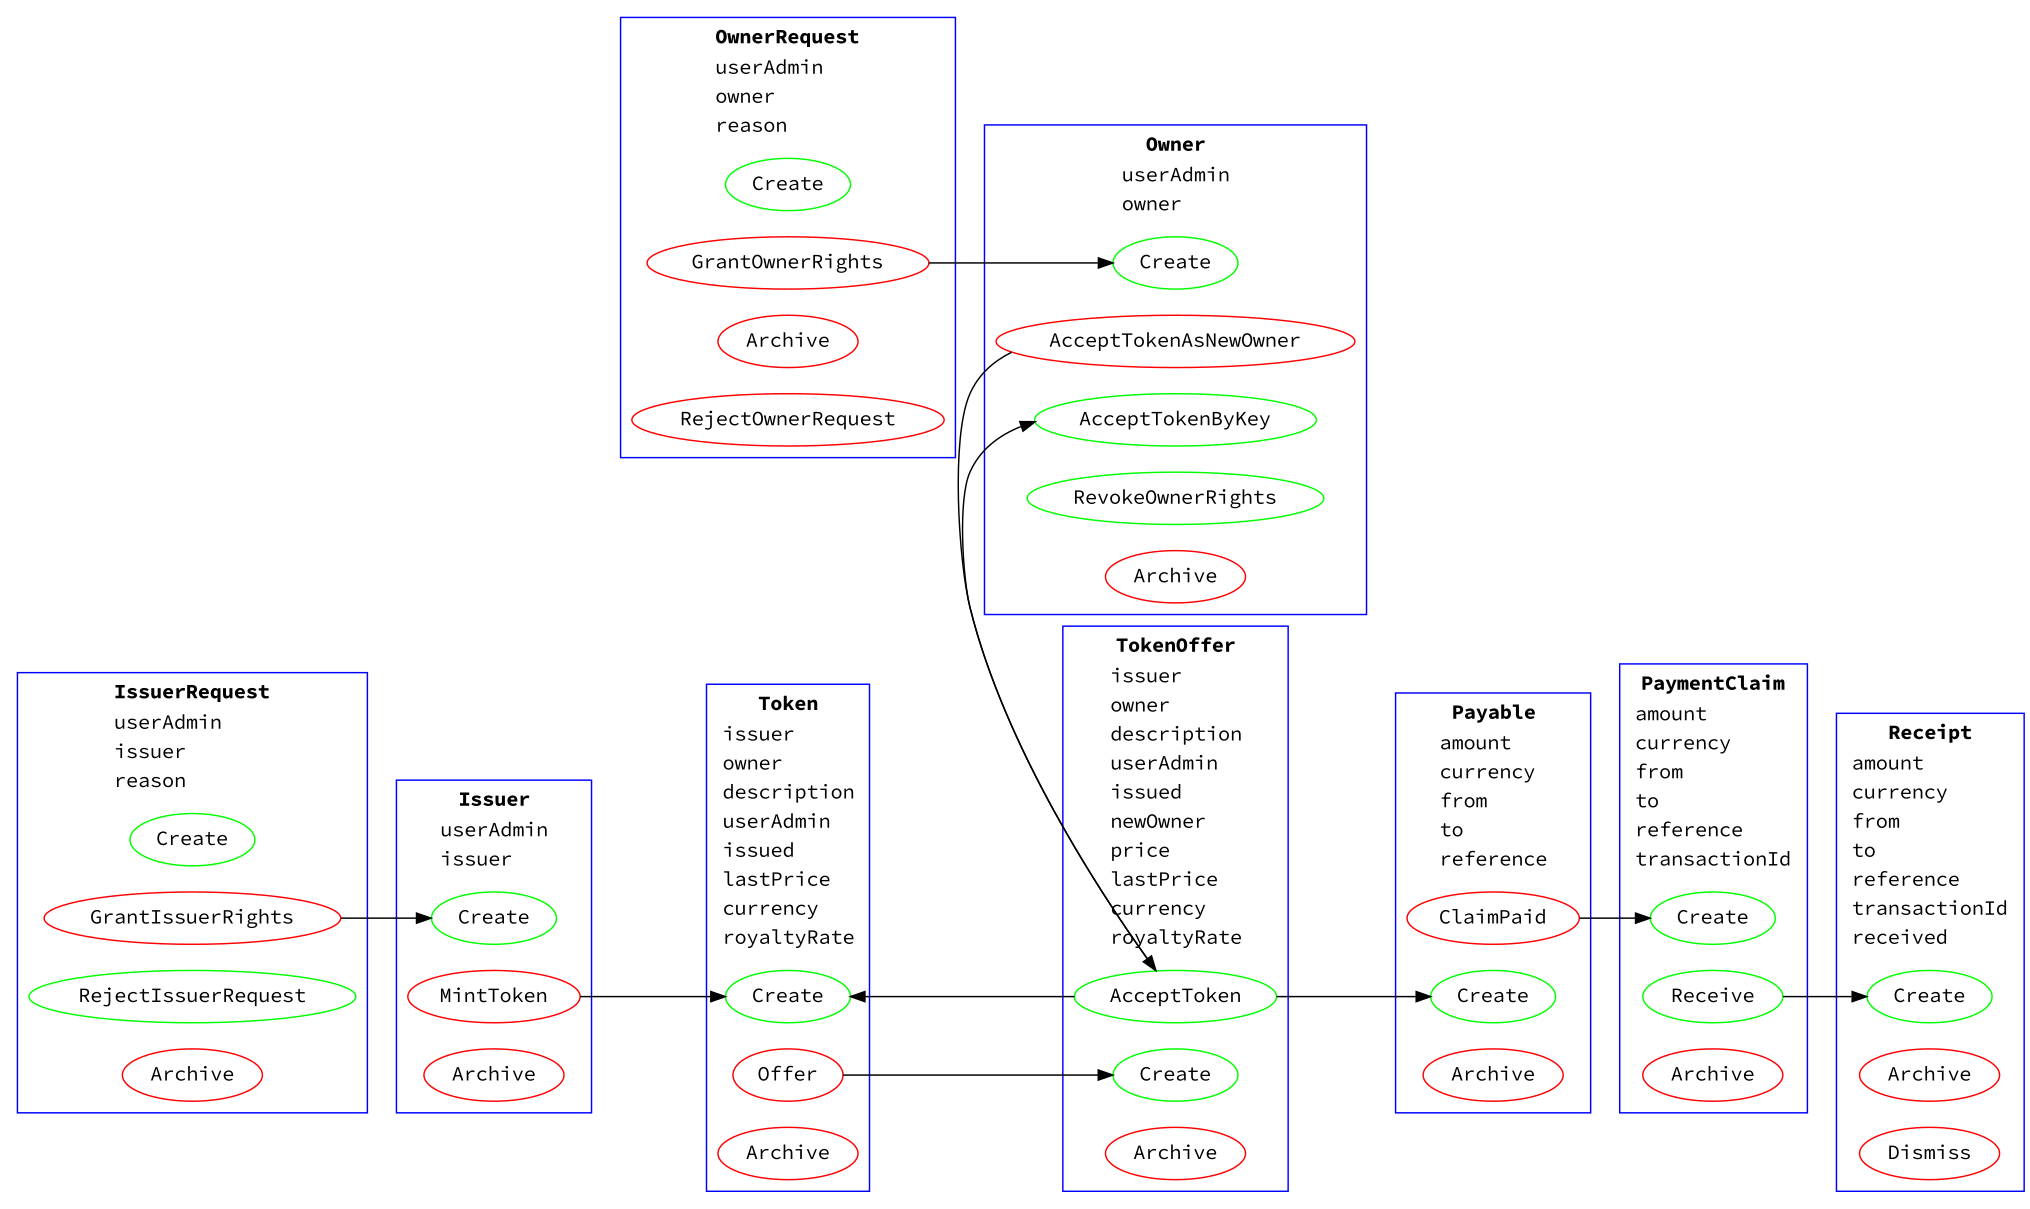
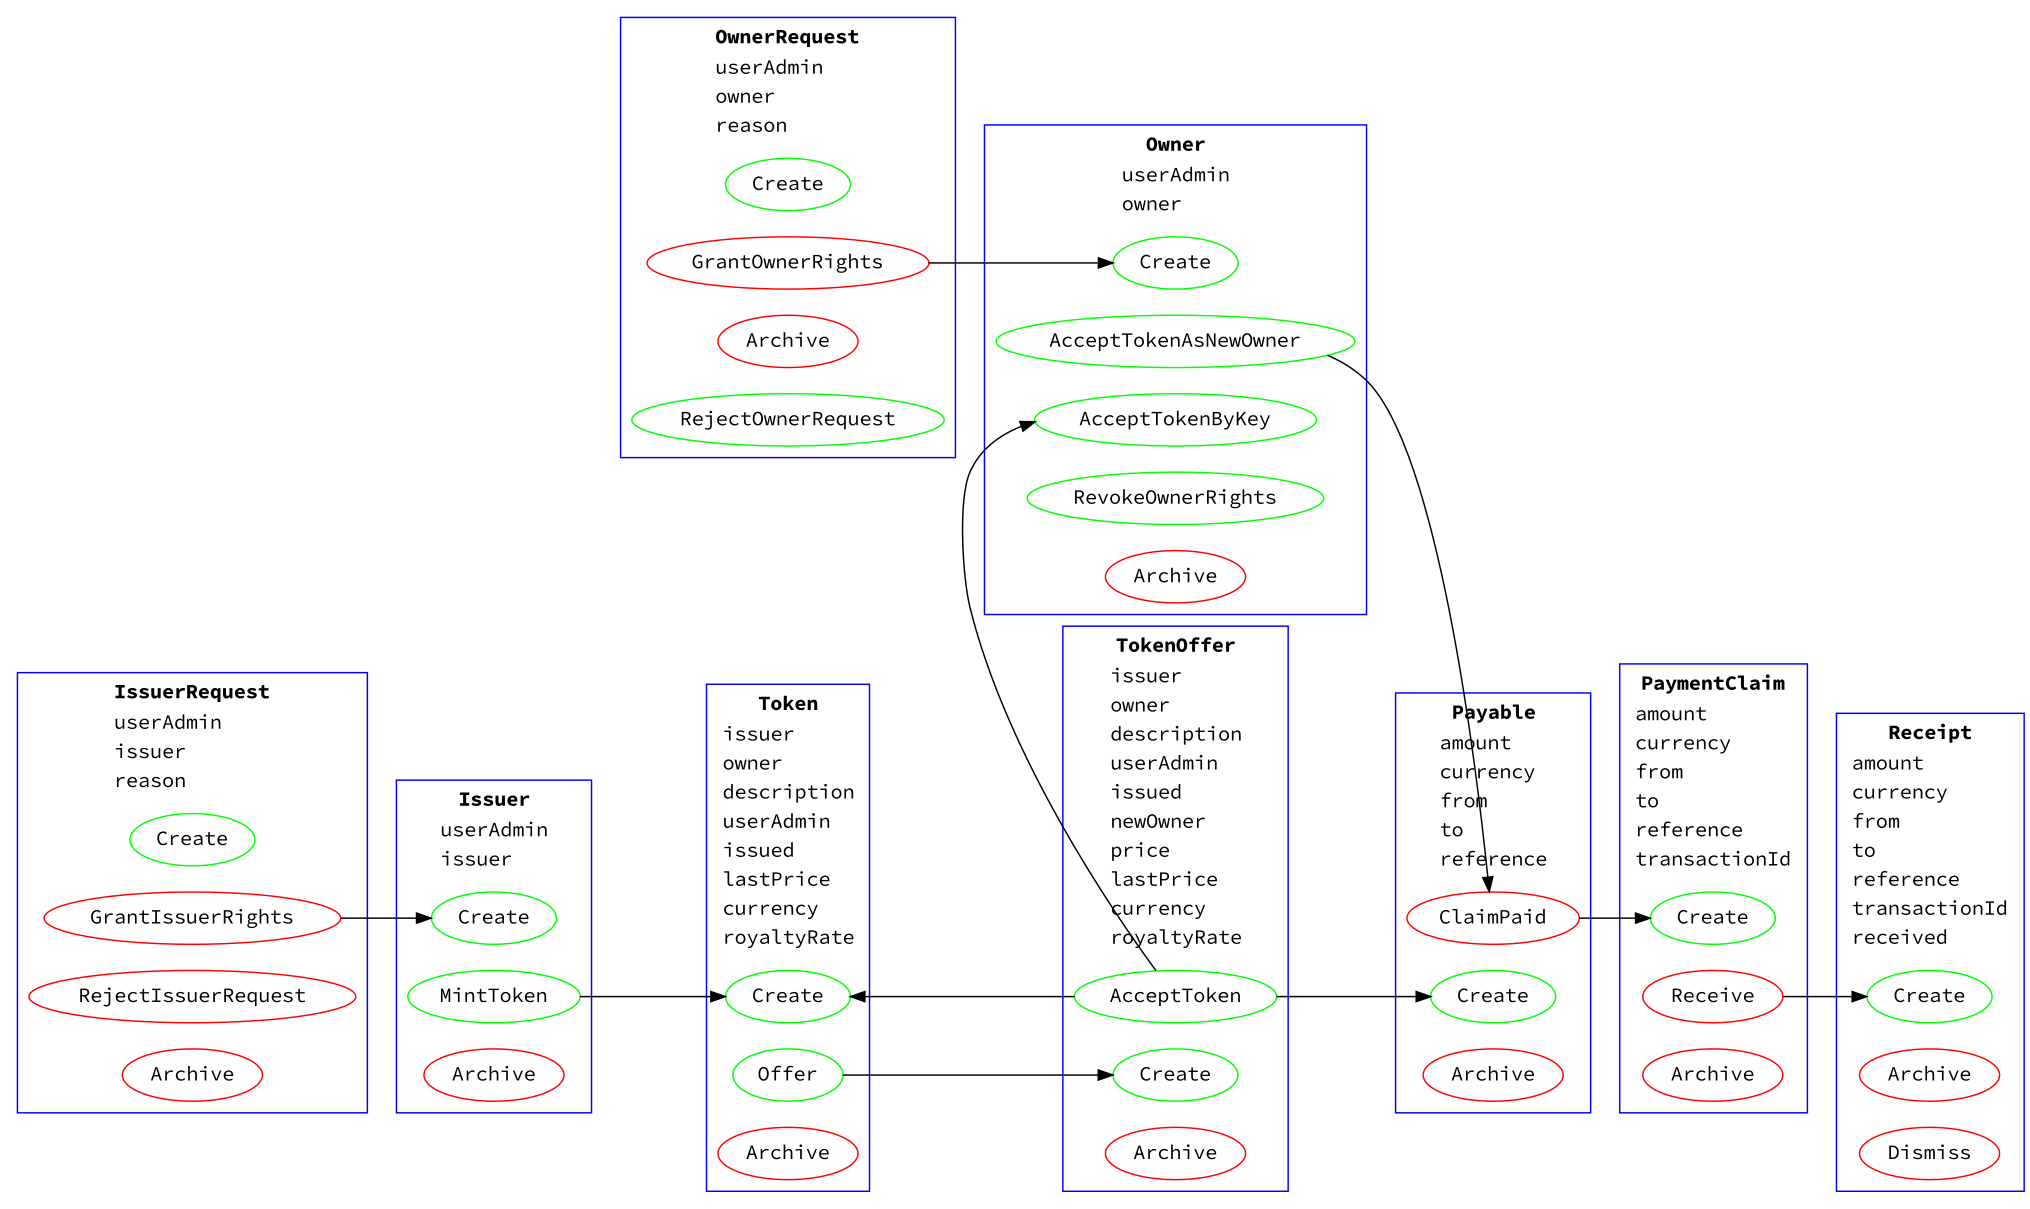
(1176, 341) -> (1176, 341)
(788, 420) -> (788, 420)
(987, 665) -> (1447, 599)
(192, 997) -> (192, 997)
(494, 997) -> (494, 997)
(1713, 997) -> (1713, 997)
(788, 1075) -> (788, 1075)
